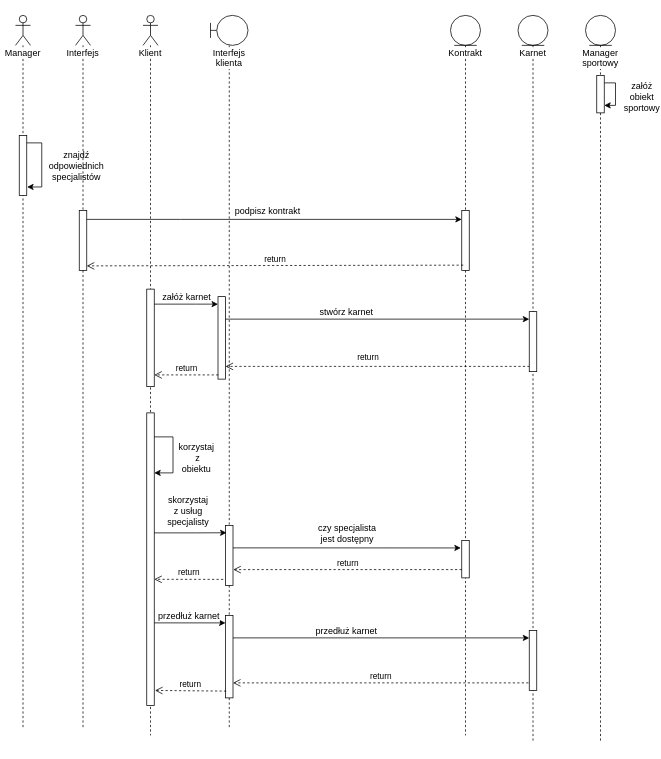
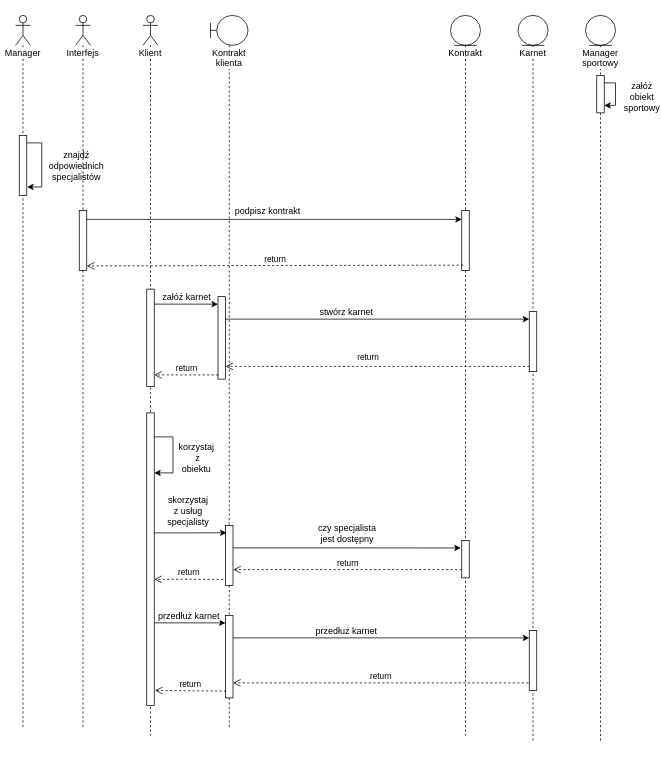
(229, 64) -> (229, 64)
